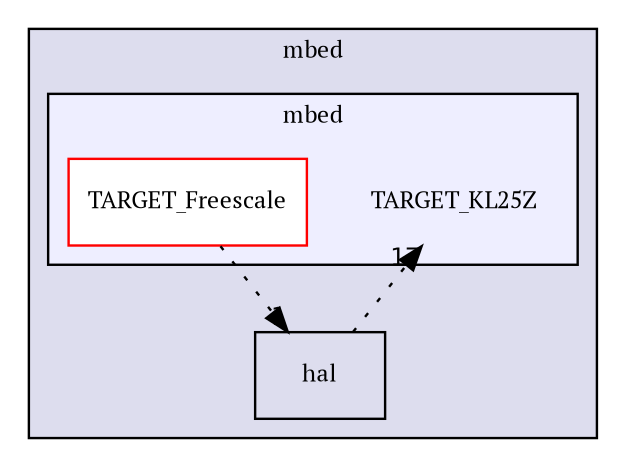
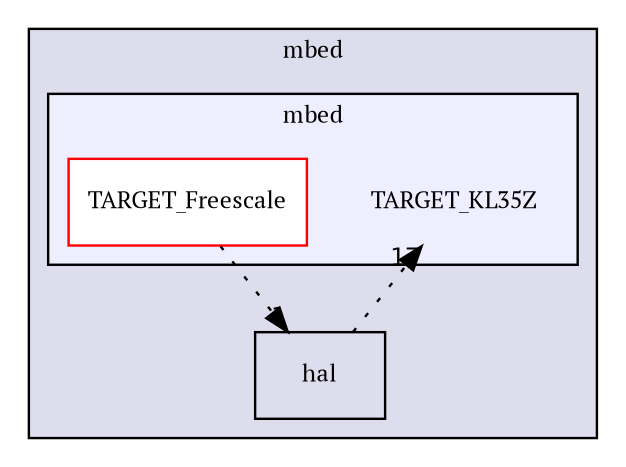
(455, 202) -> (455, 202)
